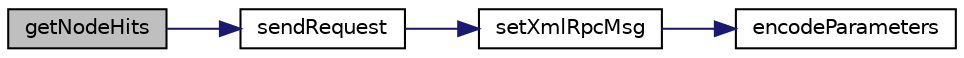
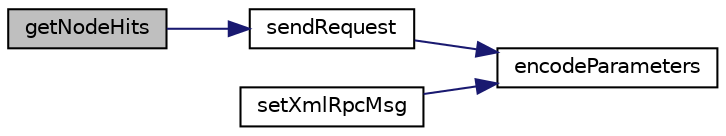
(432, 29) -> (446, 45)
